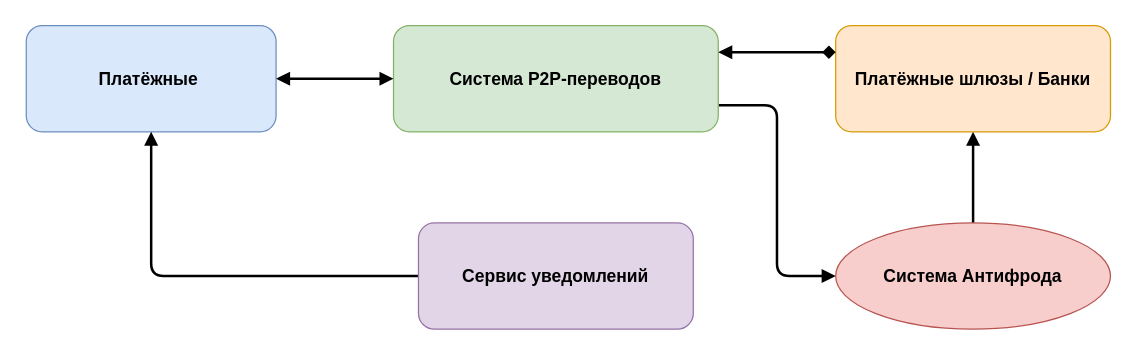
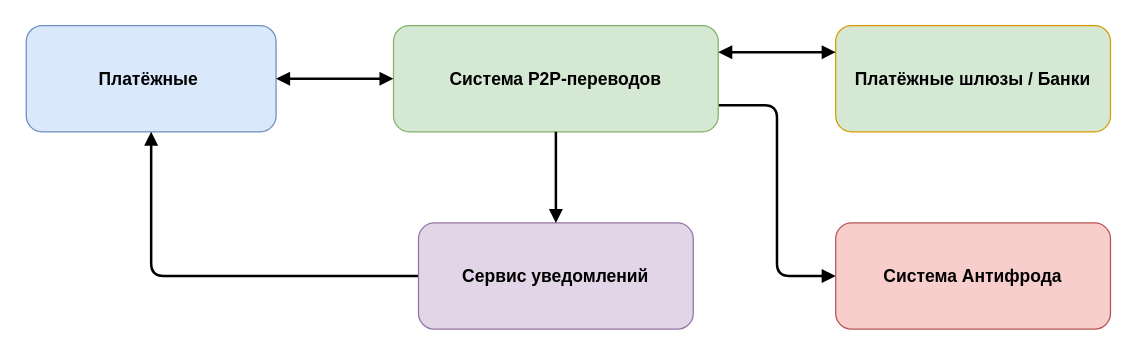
(822, 52) -> (821, 52)
(973, 79) -> (973, 79)
none -> (556, 171)
(973, 184) -> none
(973, 276) -> (973, 276)
